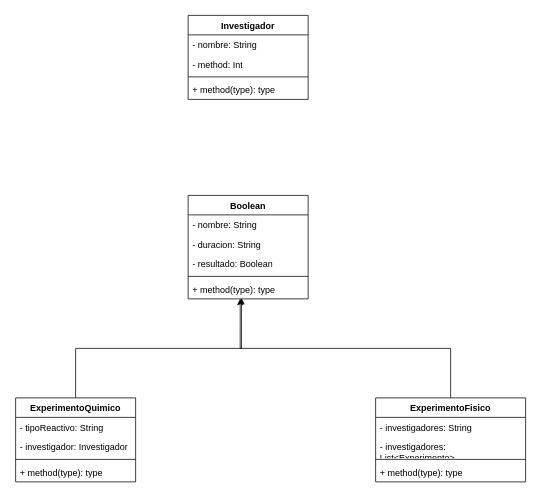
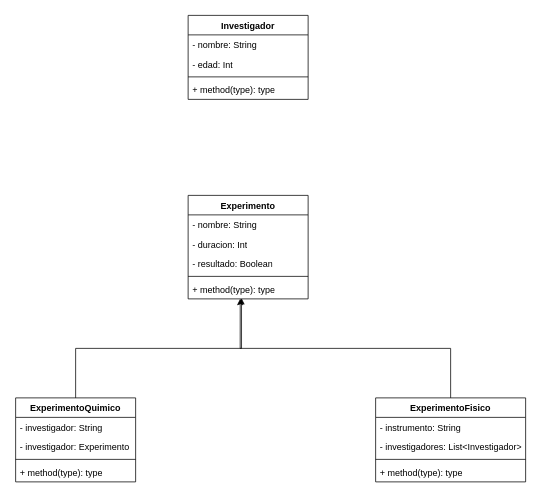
(222, 65) -> (217, 65)
(248, 206) -> (248, 206)
(232, 245) -> (225, 245)
(68, 428) -> (68, 428)
(433, 428) -> (427, 428)
(76, 453) -> (76, 453)
(451, 453) -> (451, 453)
